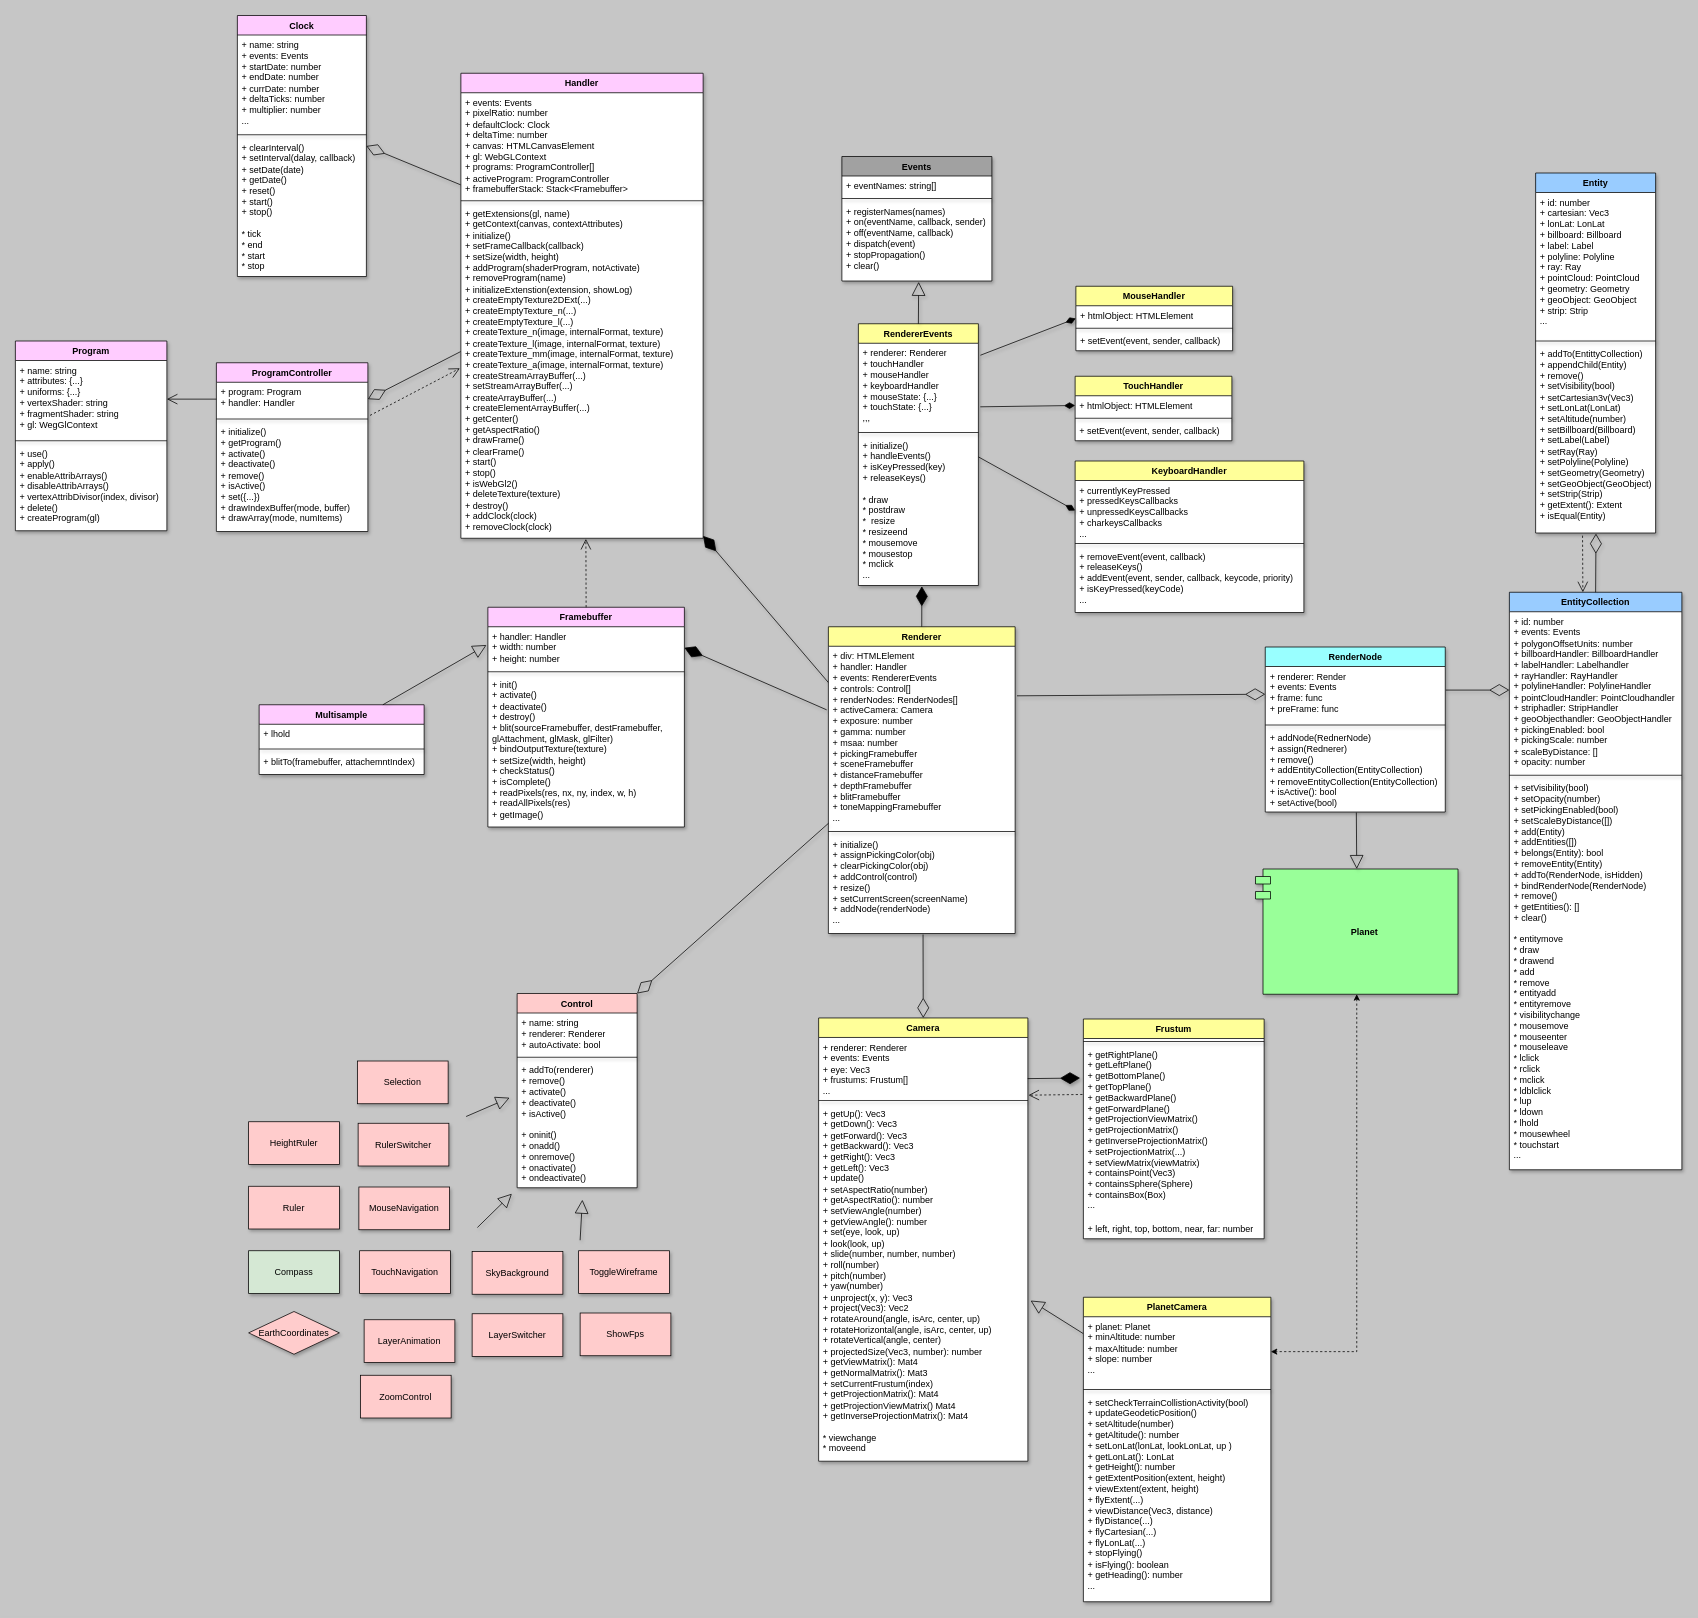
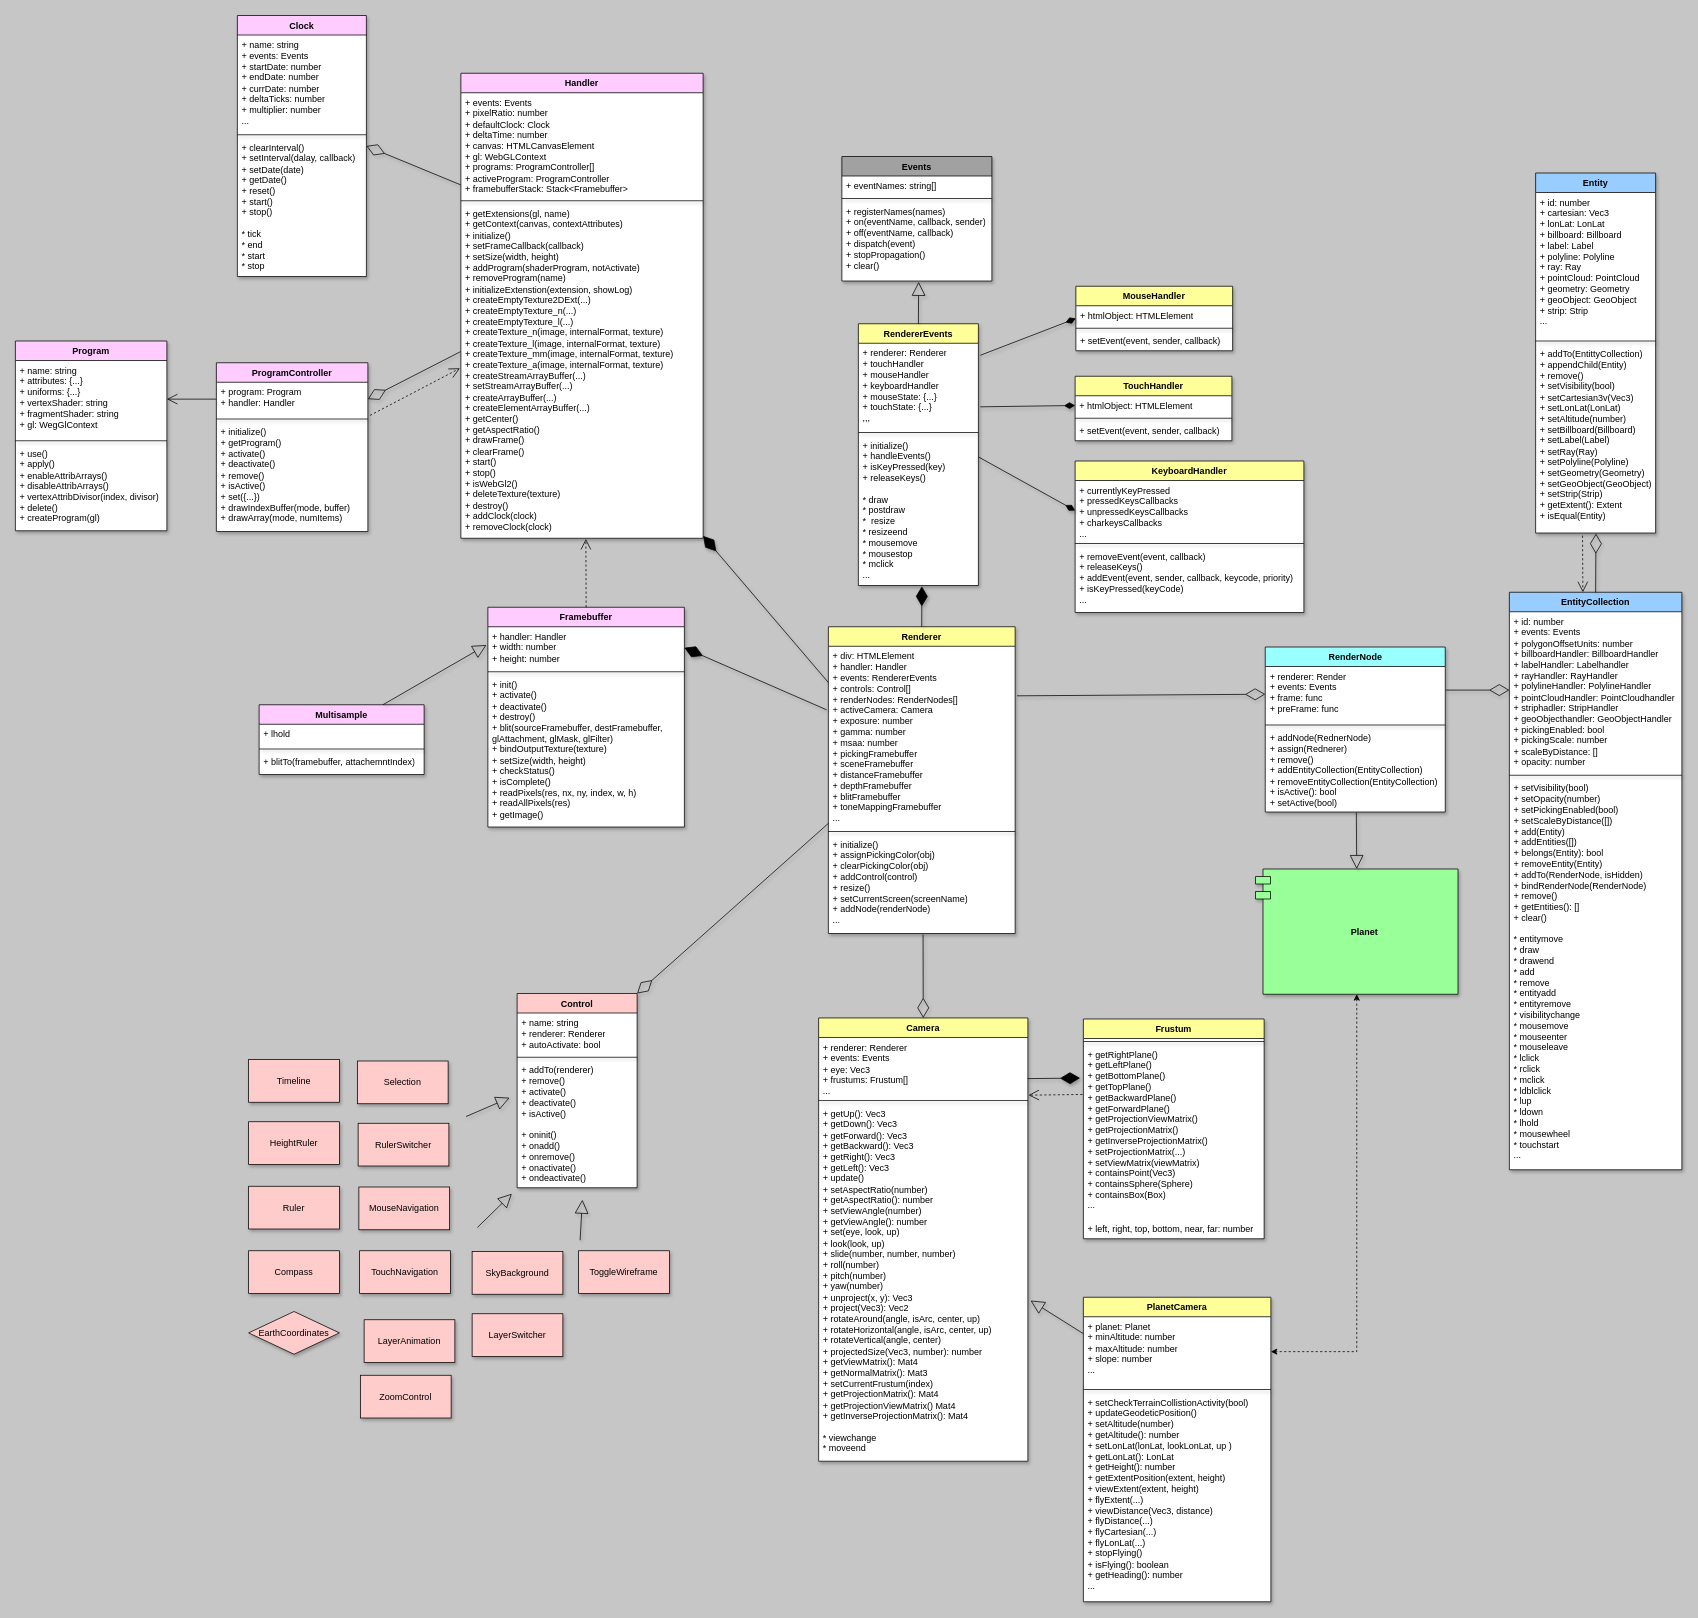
none -> (294, 1081)
(294, 1272) -> (294, 1272)
(626, 1334) -> none
